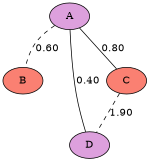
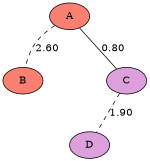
(70, 16) -> (70, 16)
(47, 48) -> (47, 48)
(74, 81) -> none
(127, 81) -> (127, 81)
